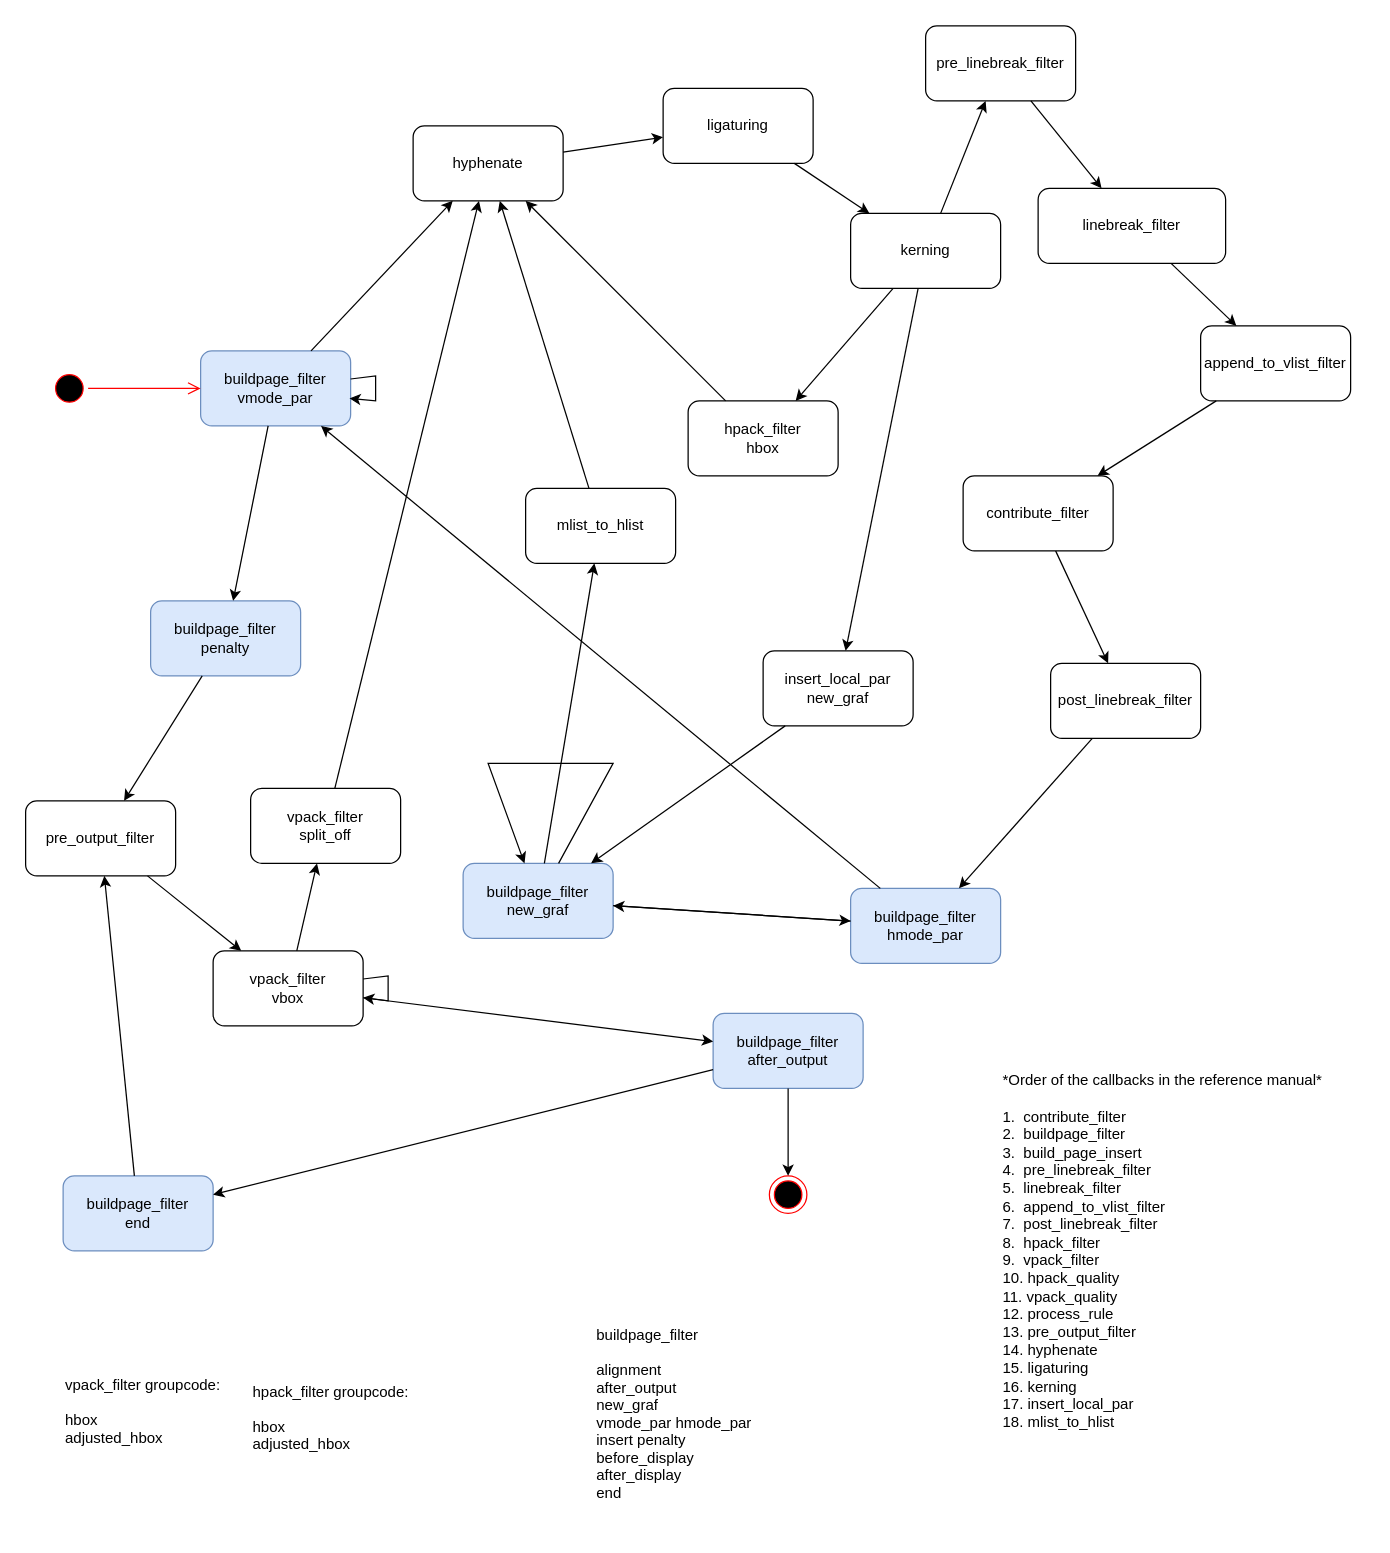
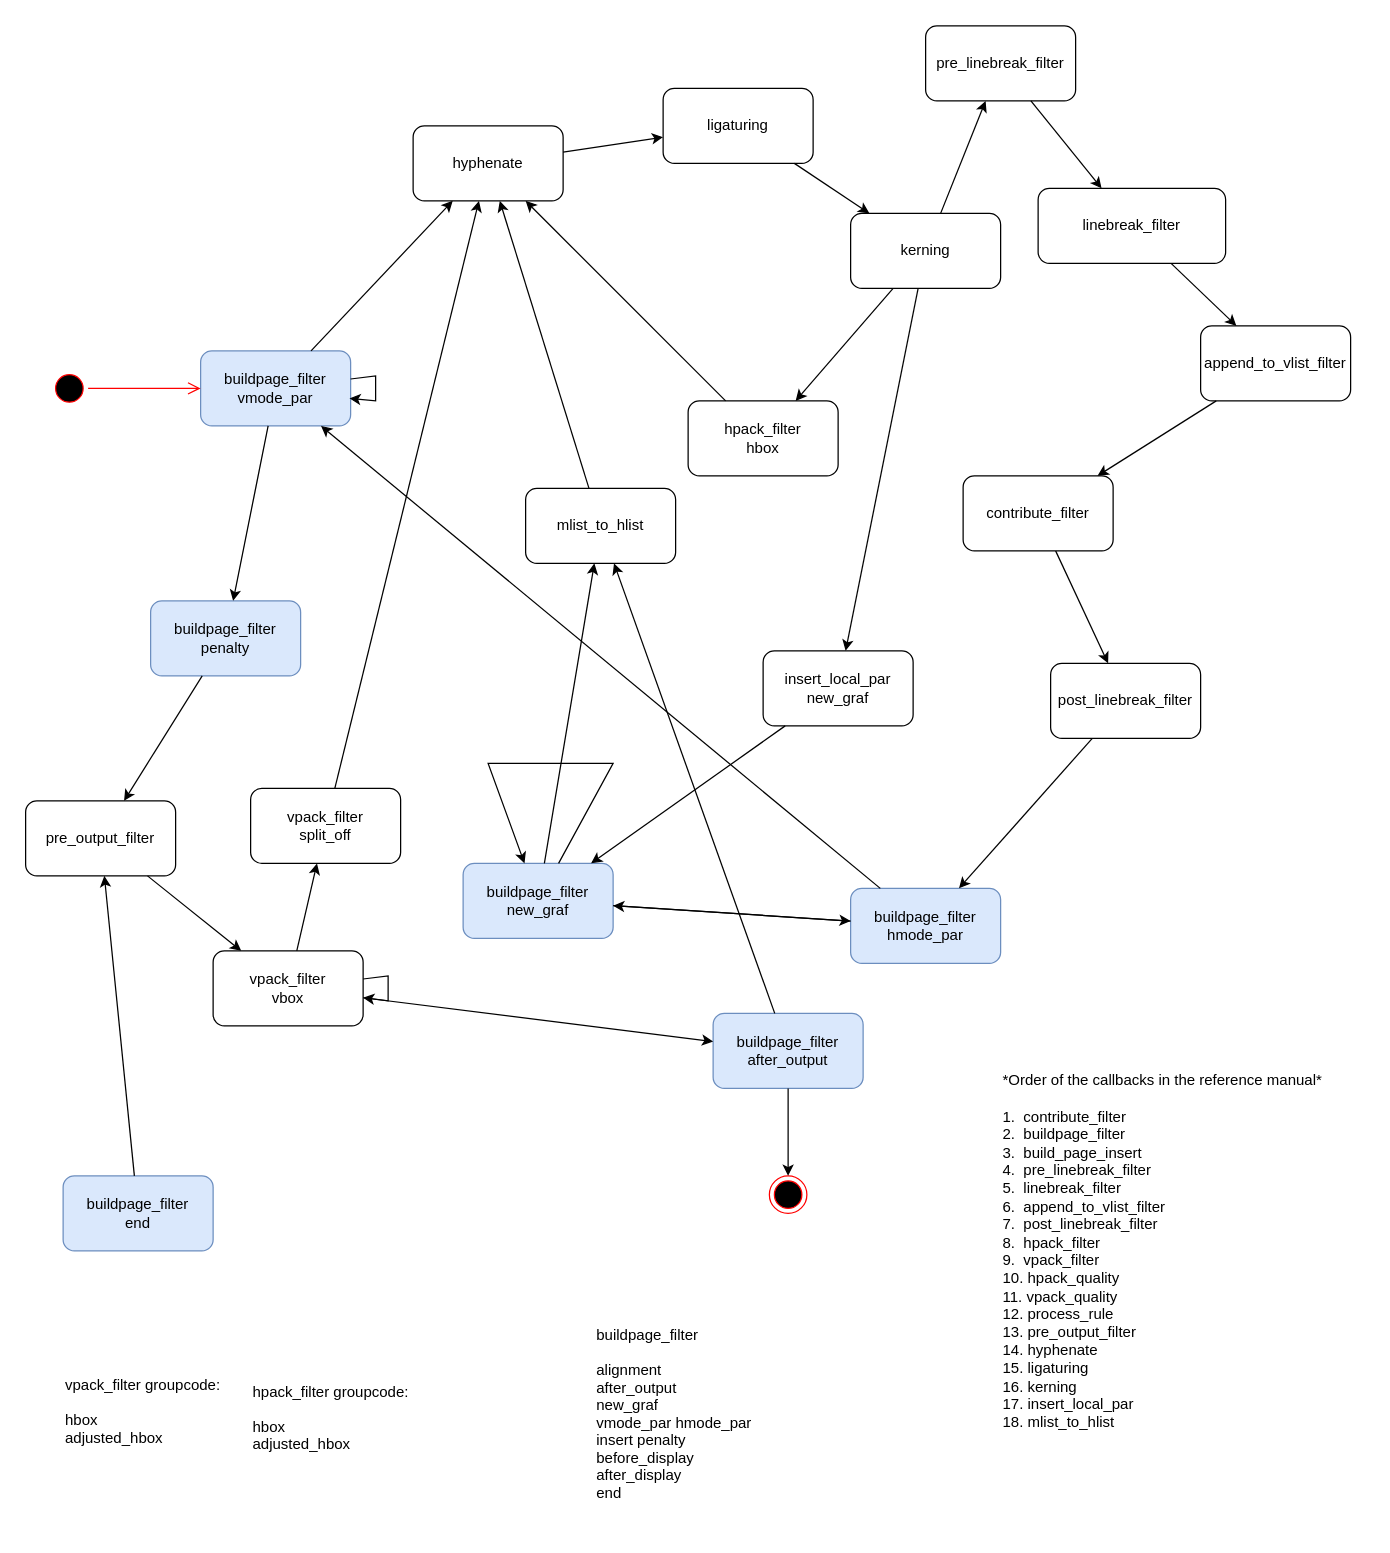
(467, 1131) -> (721, 864)
